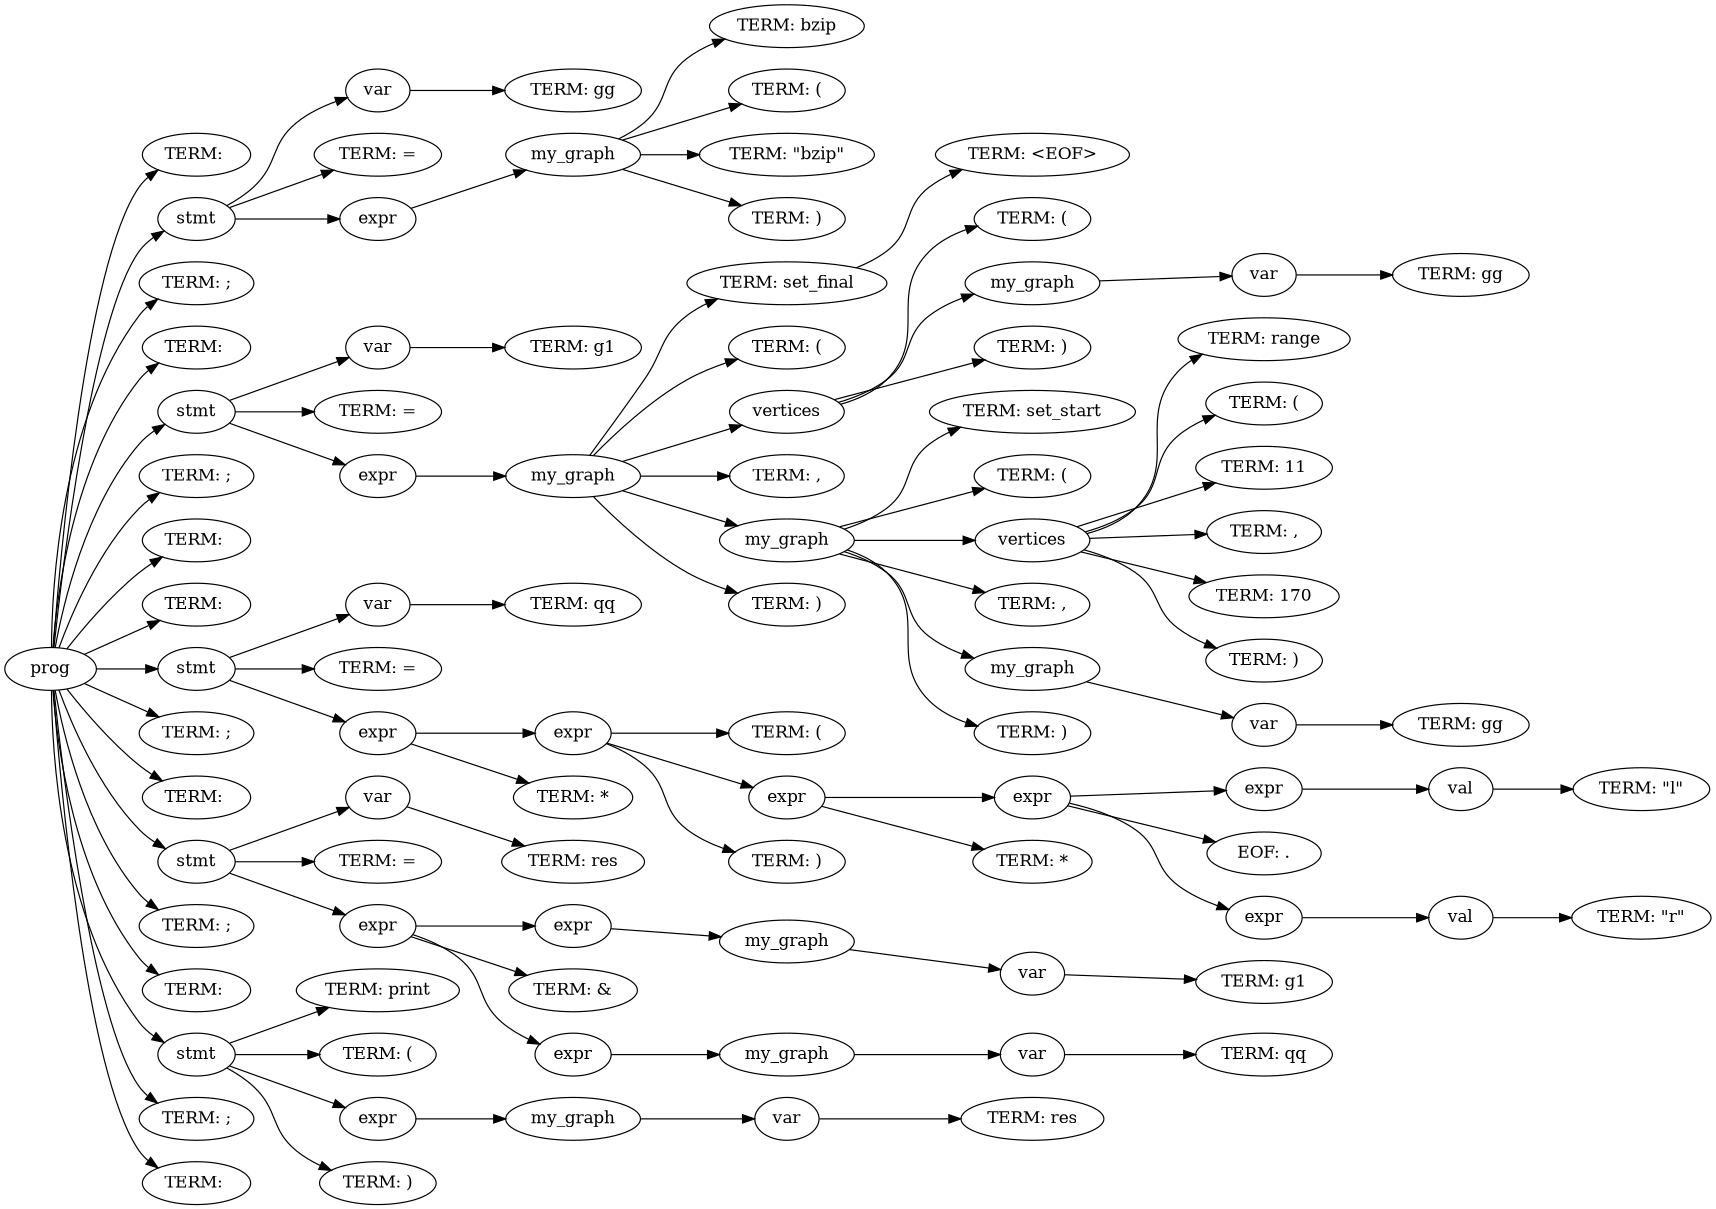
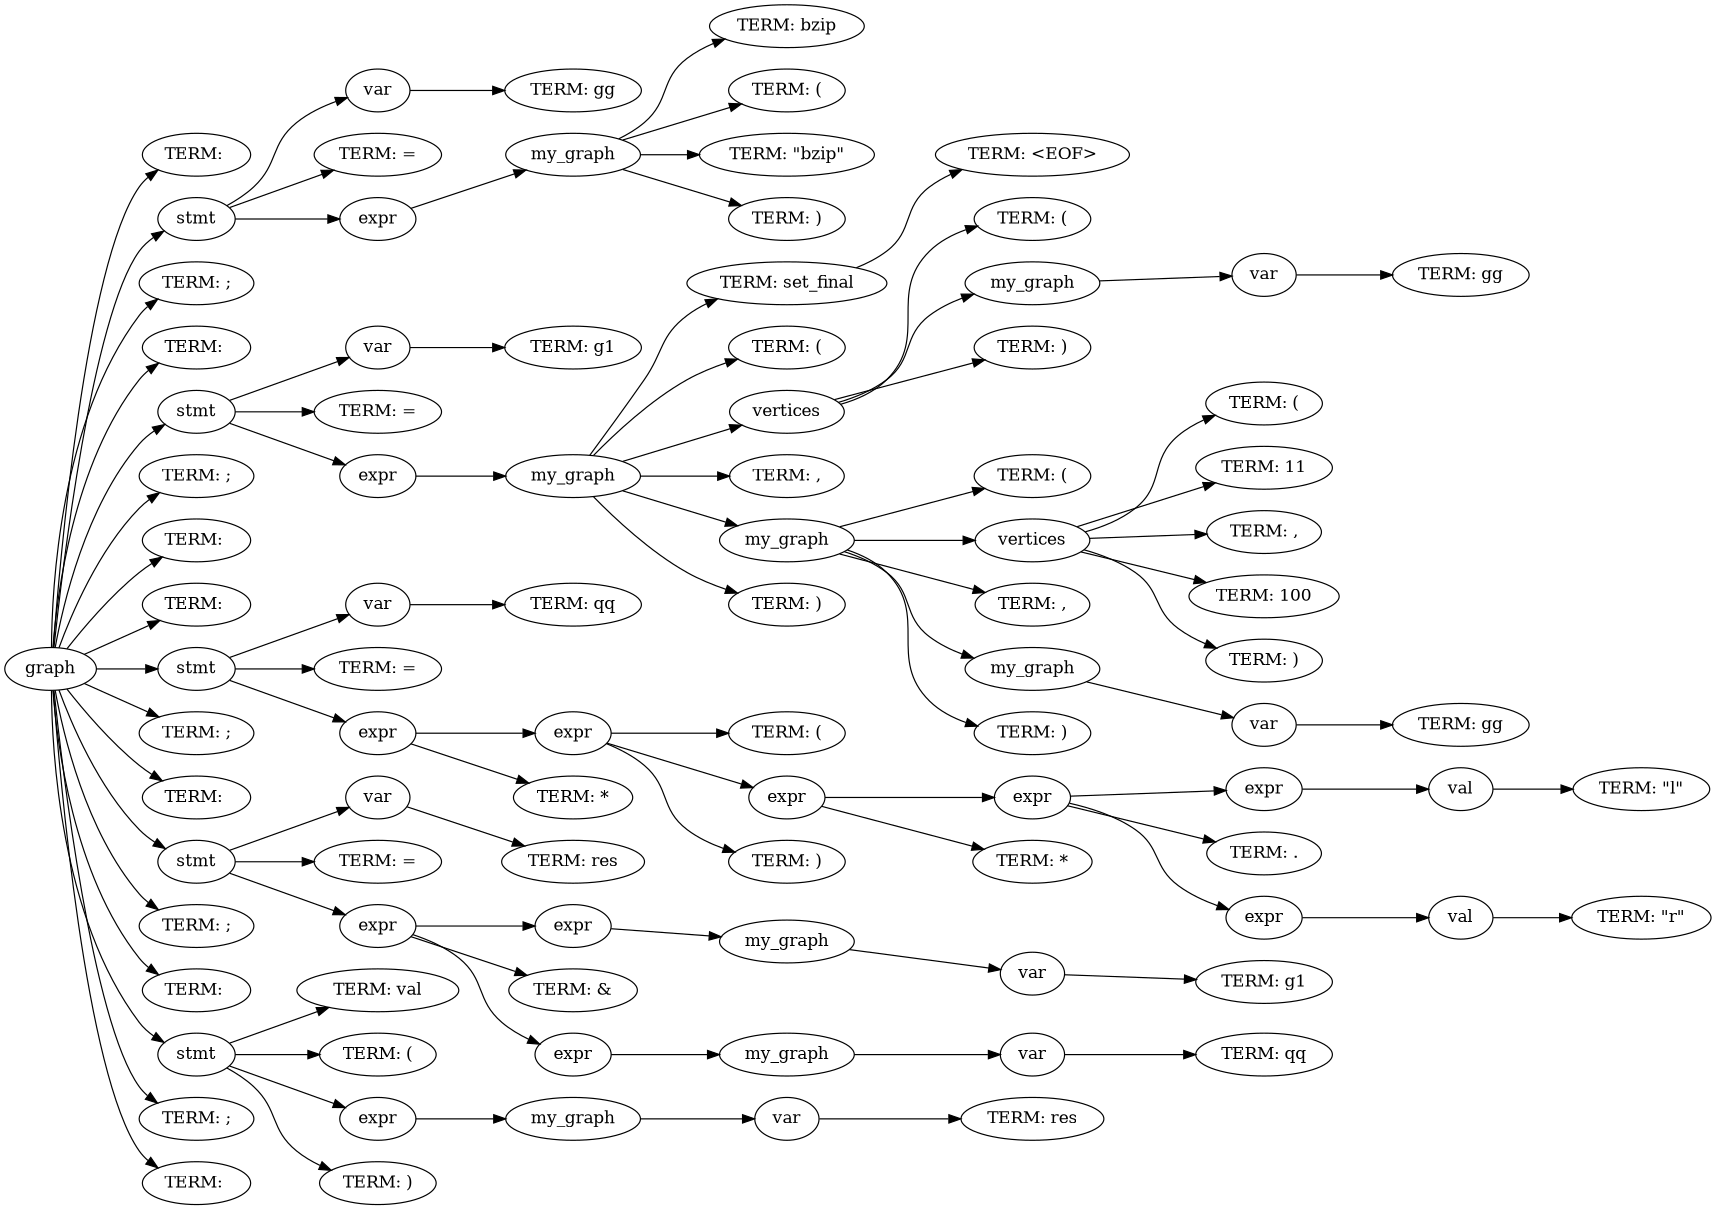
(1264, 339) -> none
(1032, 412) -> none
(1264, 596) -> (1264, 596)
(51, 669) -> (51, 669)
(1264, 853) -> (1264, 853)
(378, 990) -> (378, 990)
